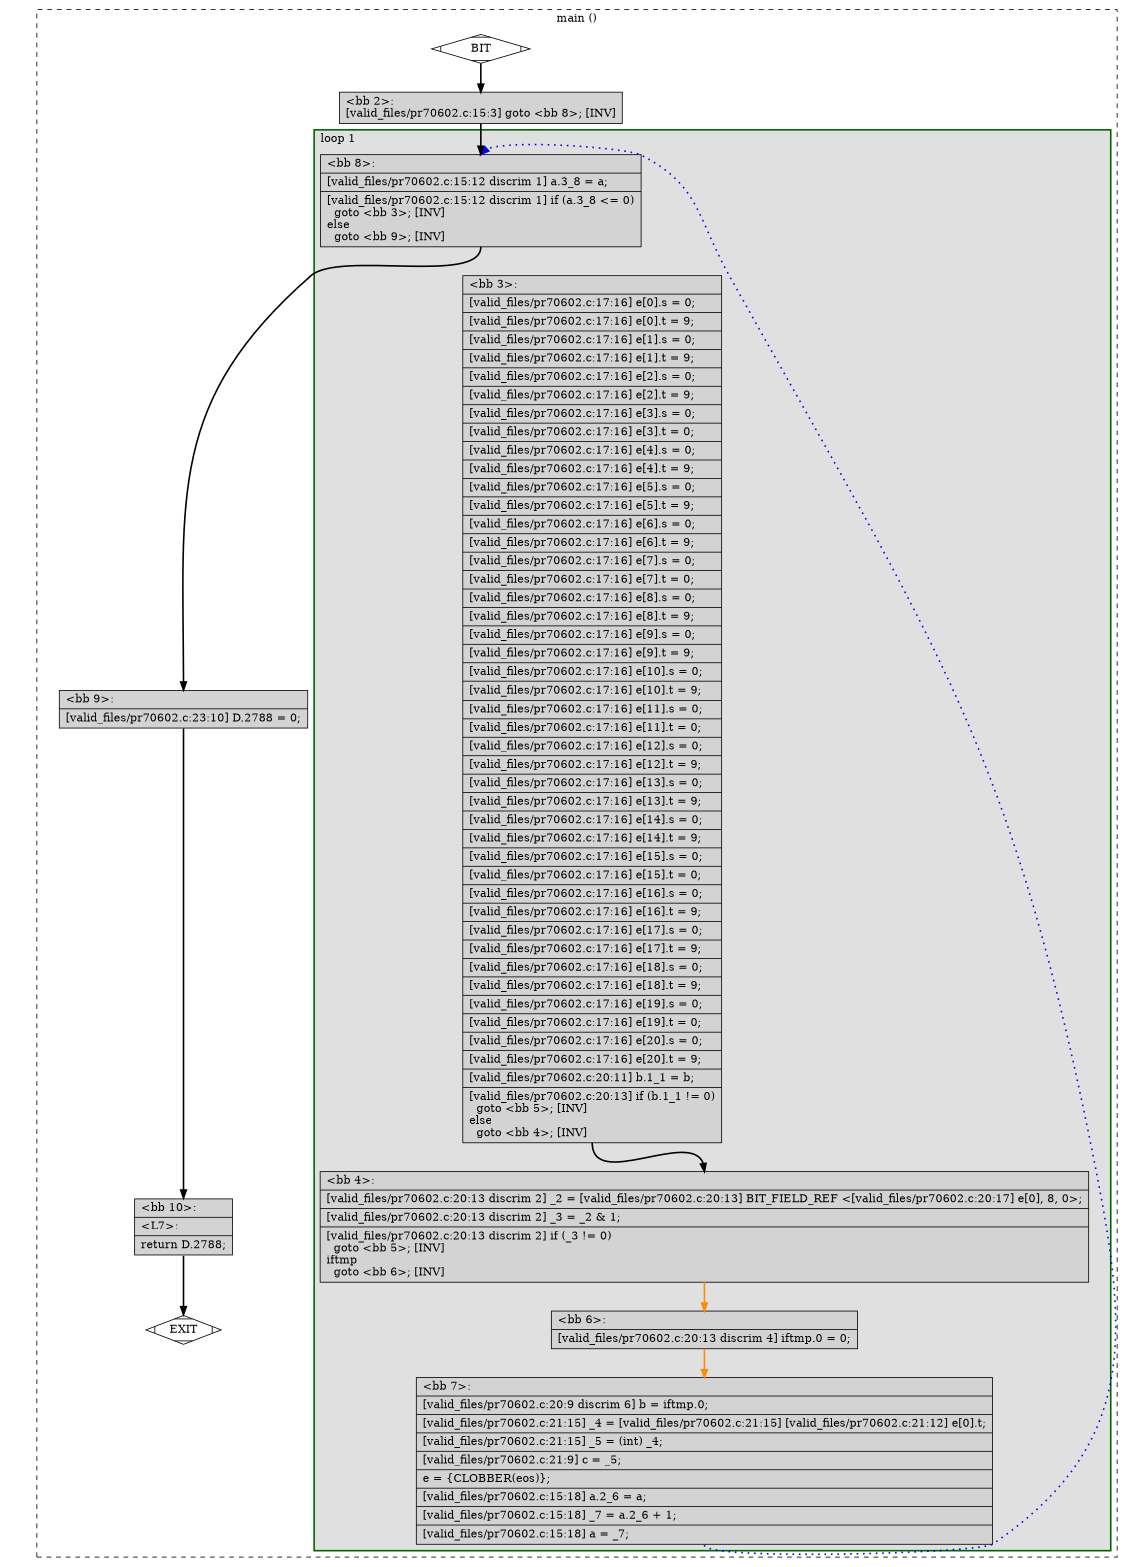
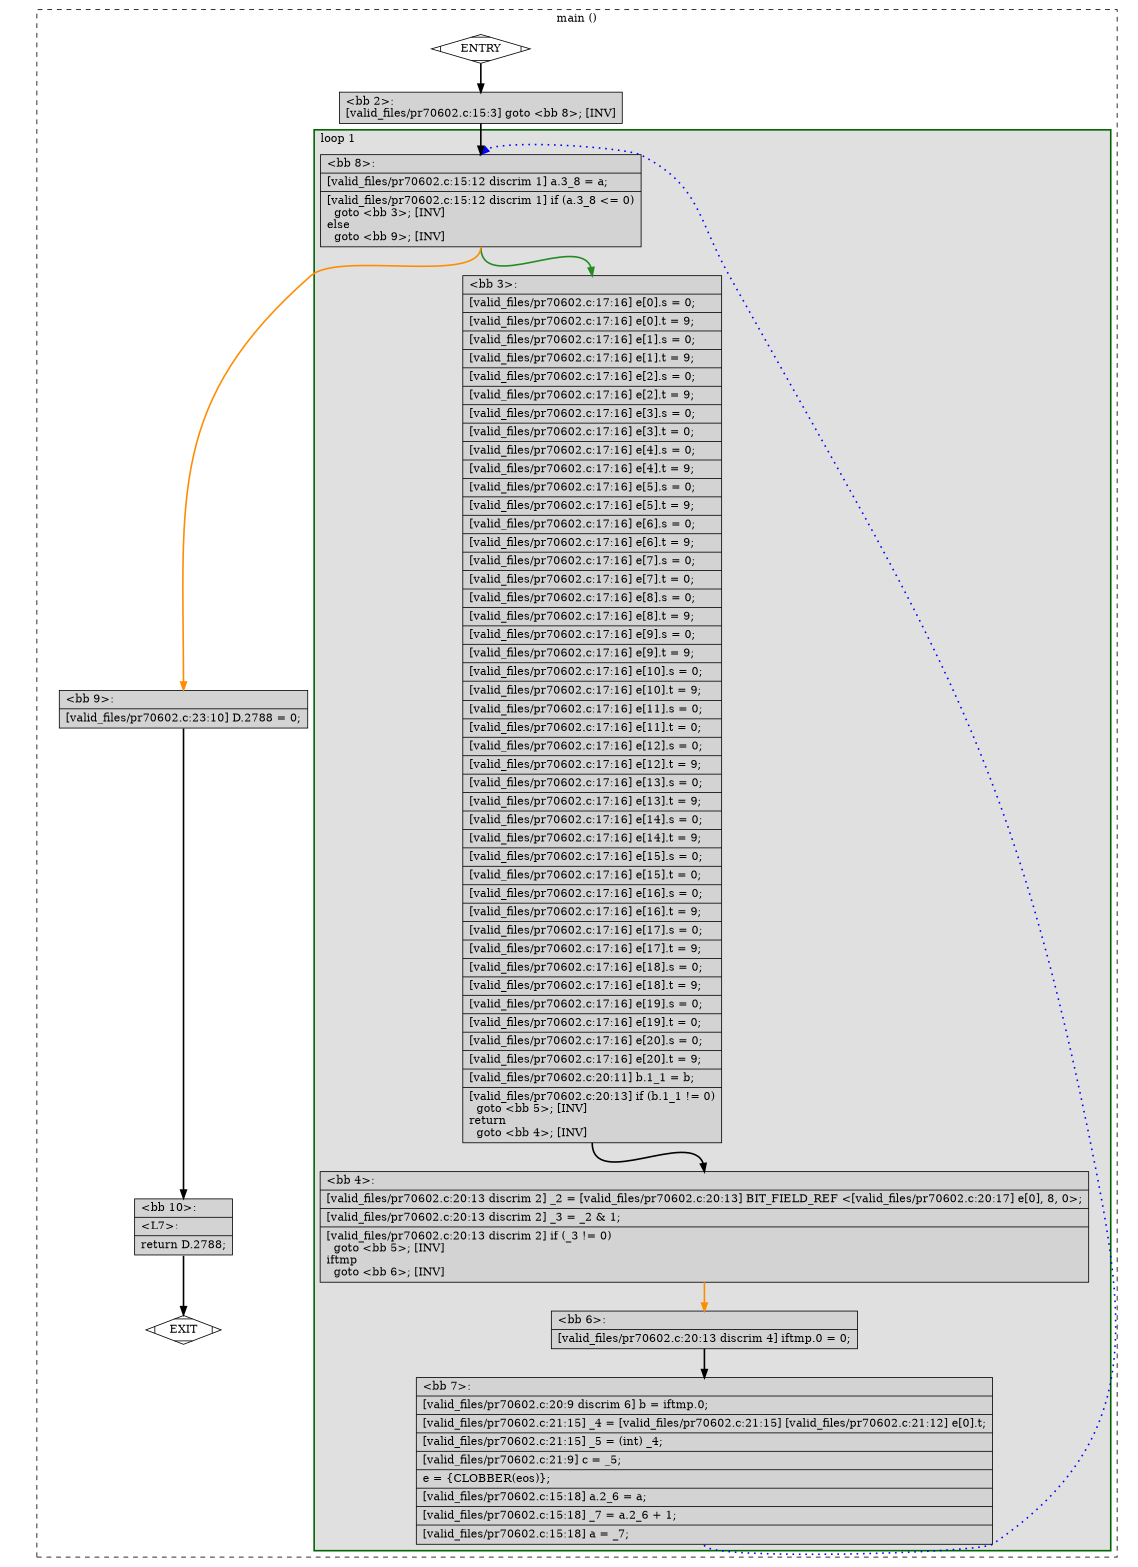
(481, 49) -> (481, 49)
none -> (533, 262)
(225, 377) -> (225, 377)
(481, 1121) -> (488, 1121)
(704, 1359) -> (704, 1359)
